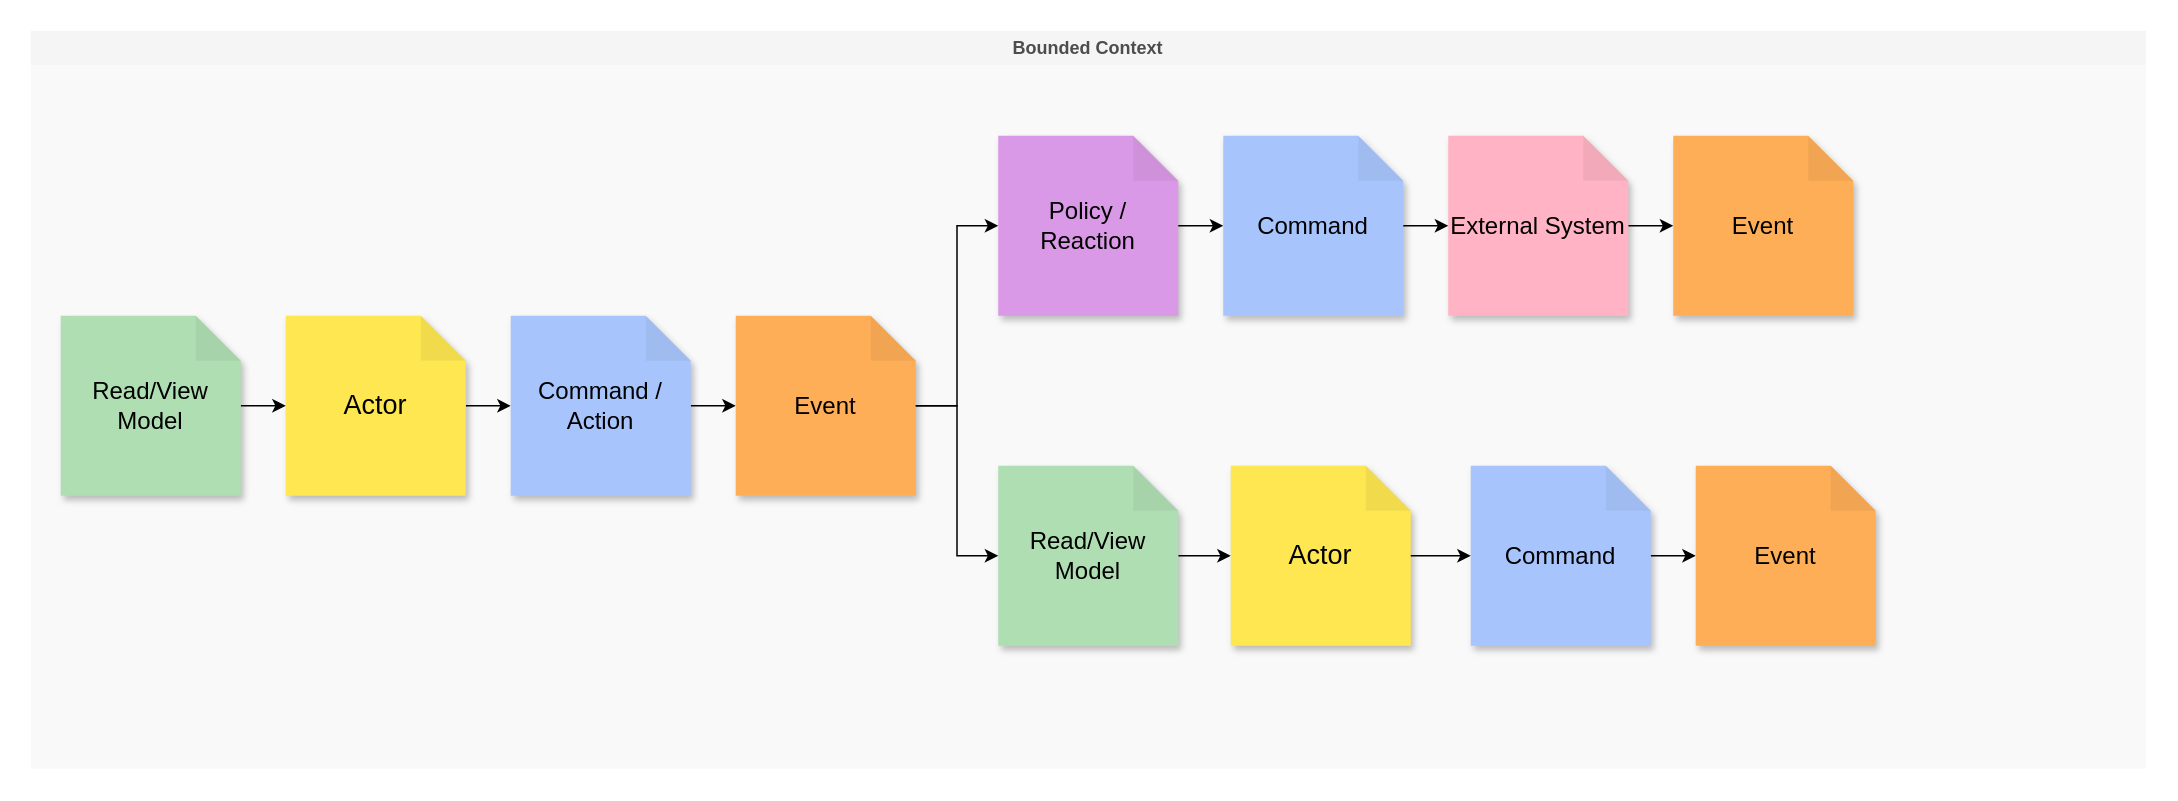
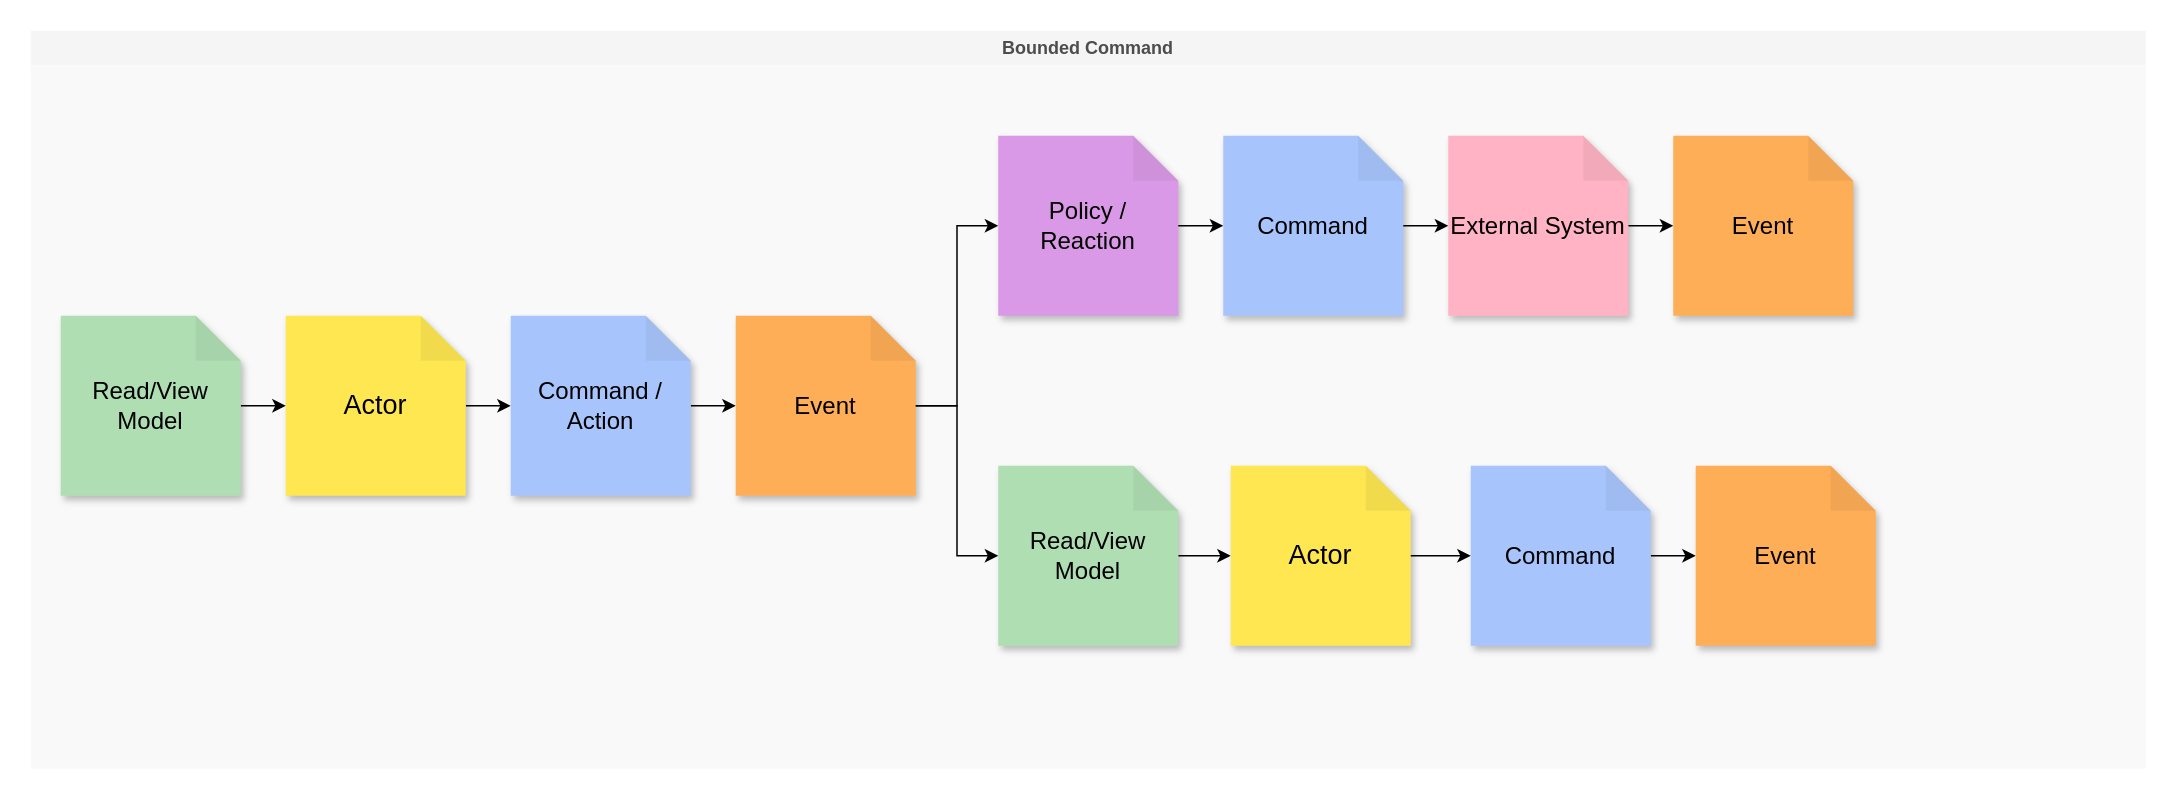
(1088, 49) -> (1088, 49)
